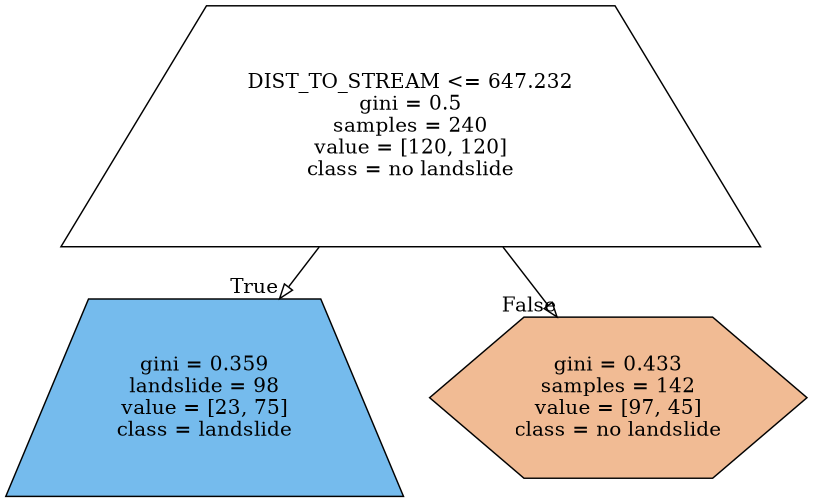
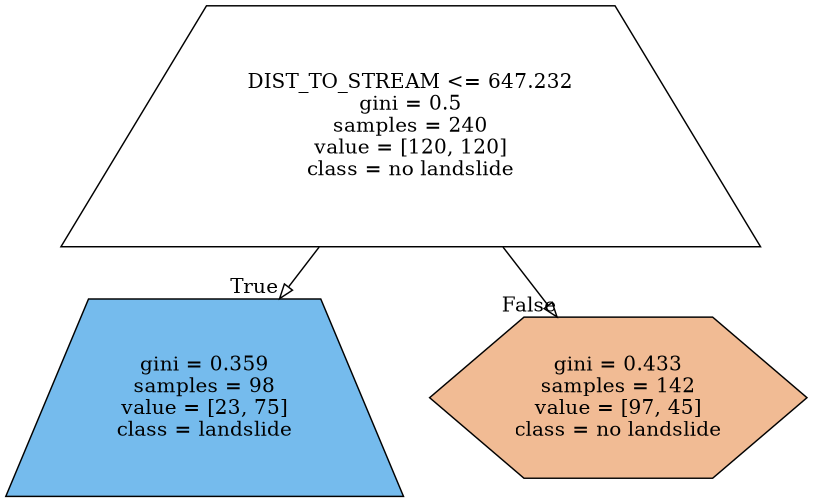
(205, 398) -> (205, 398)
